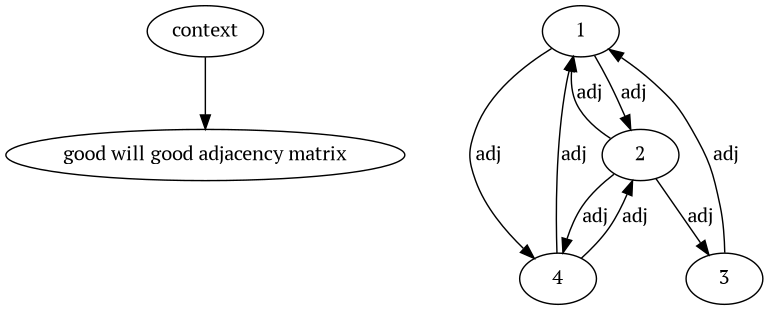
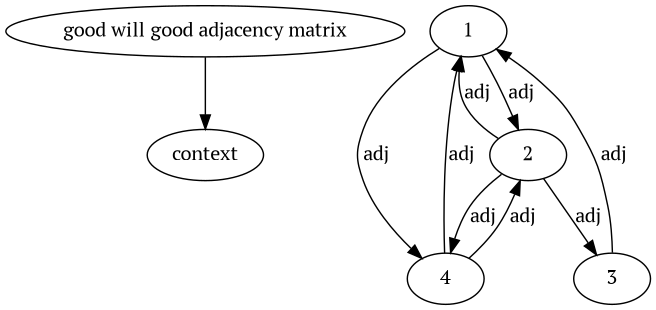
(205, 86) -> (205, 86)
